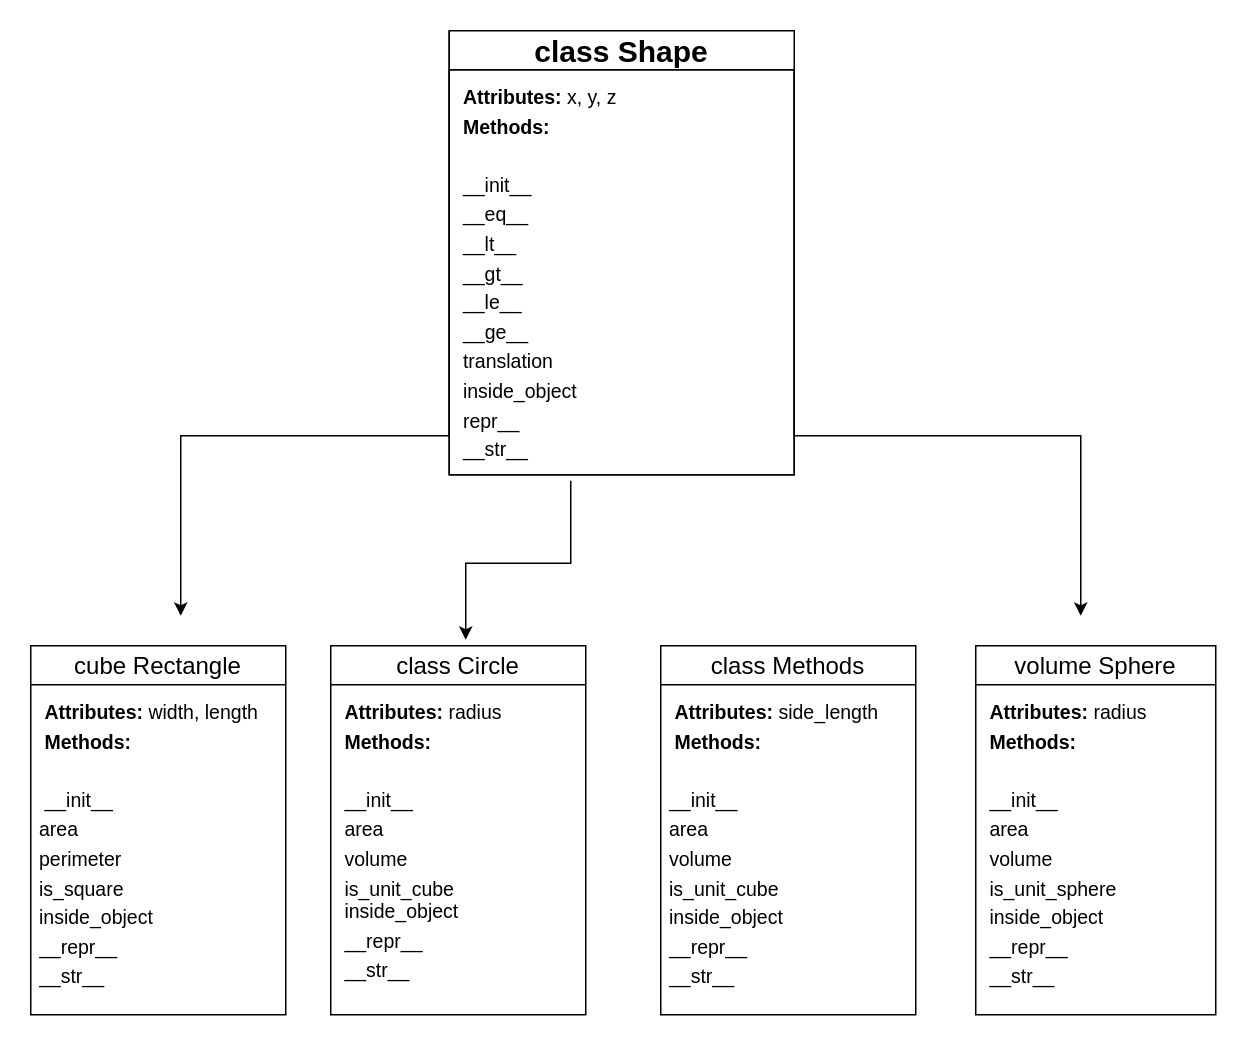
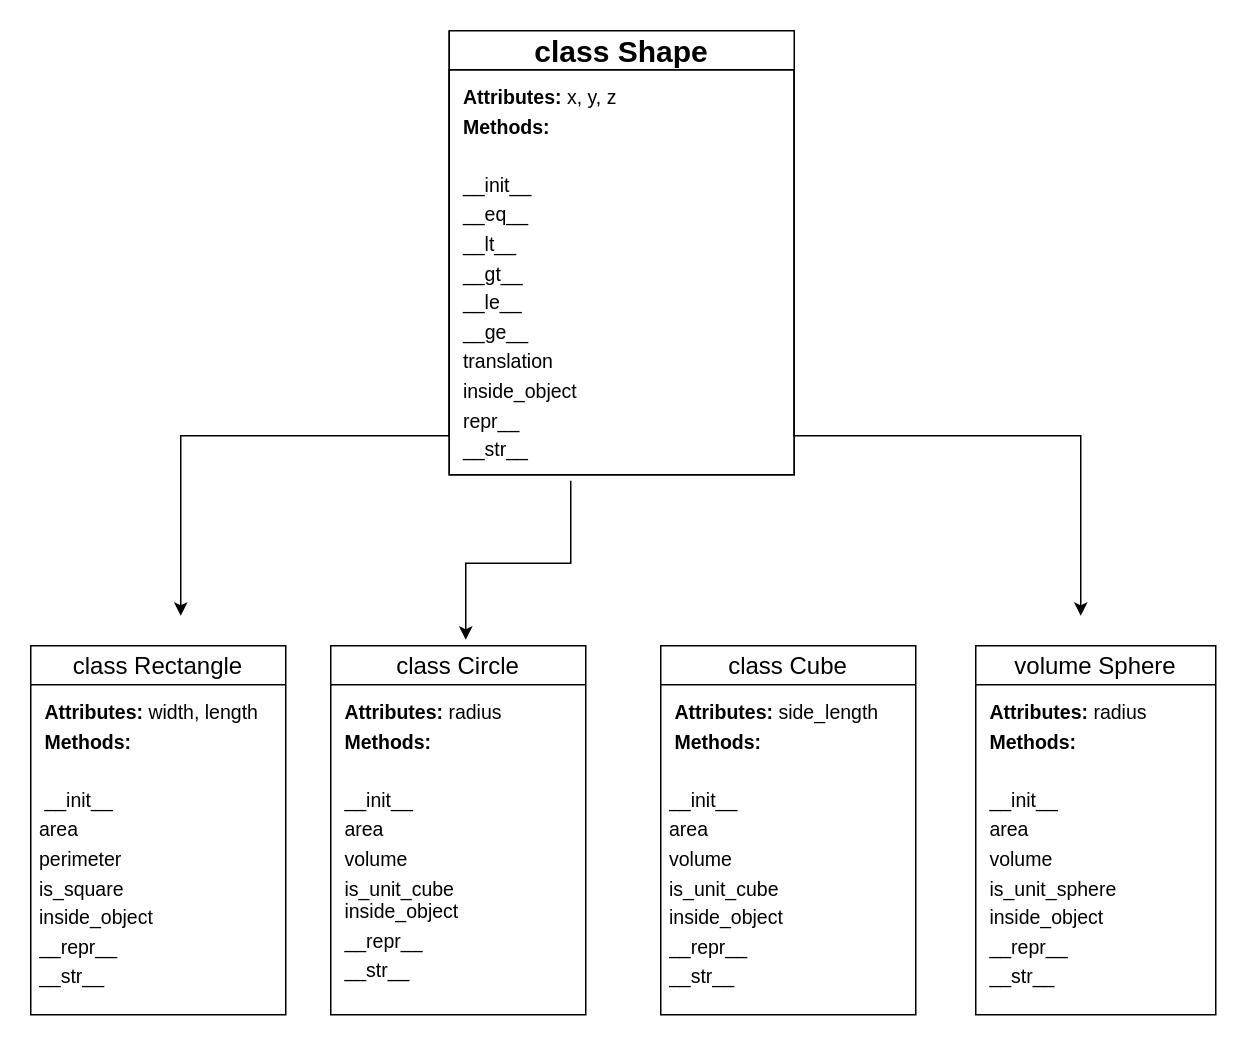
(158, 665) -> (158, 665)
(788, 665) -> (788, 665)
